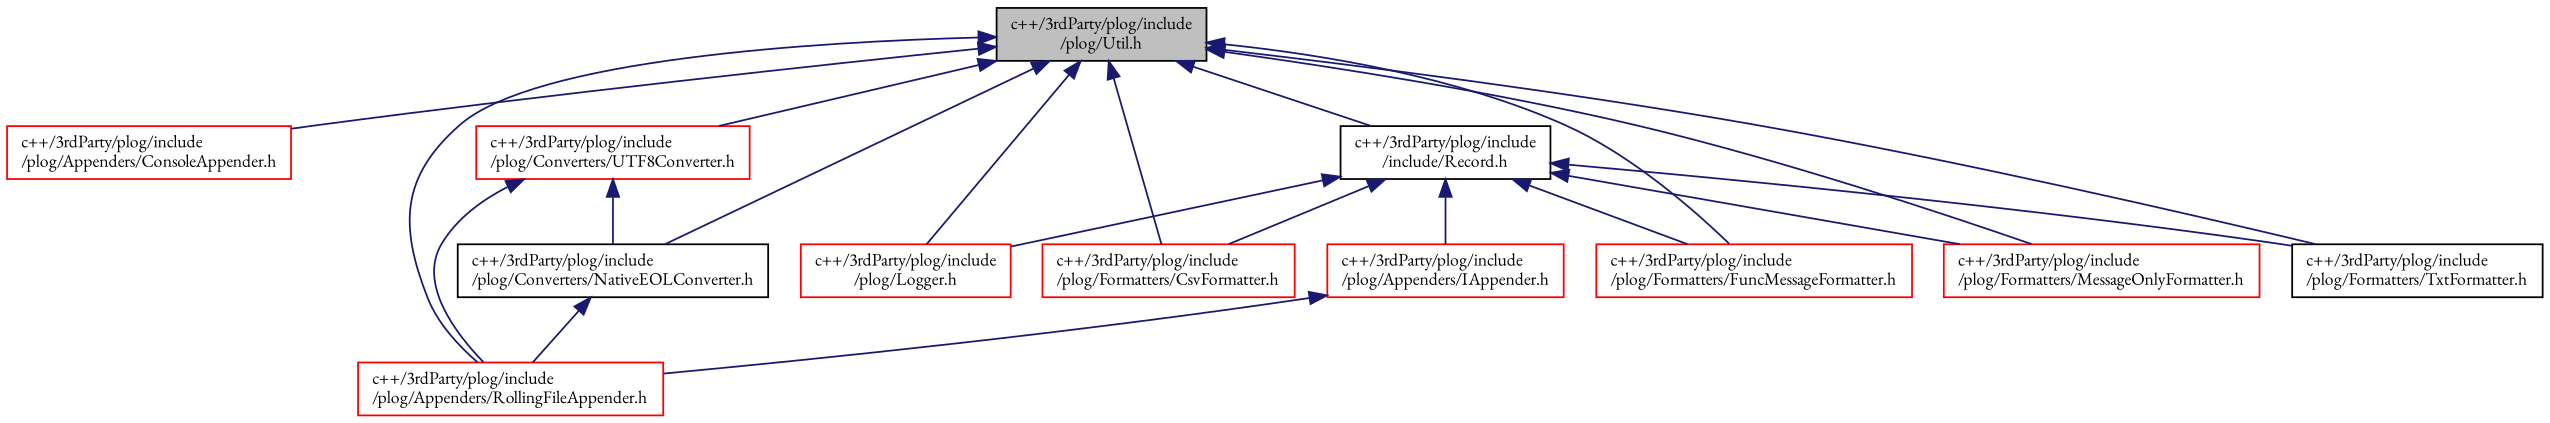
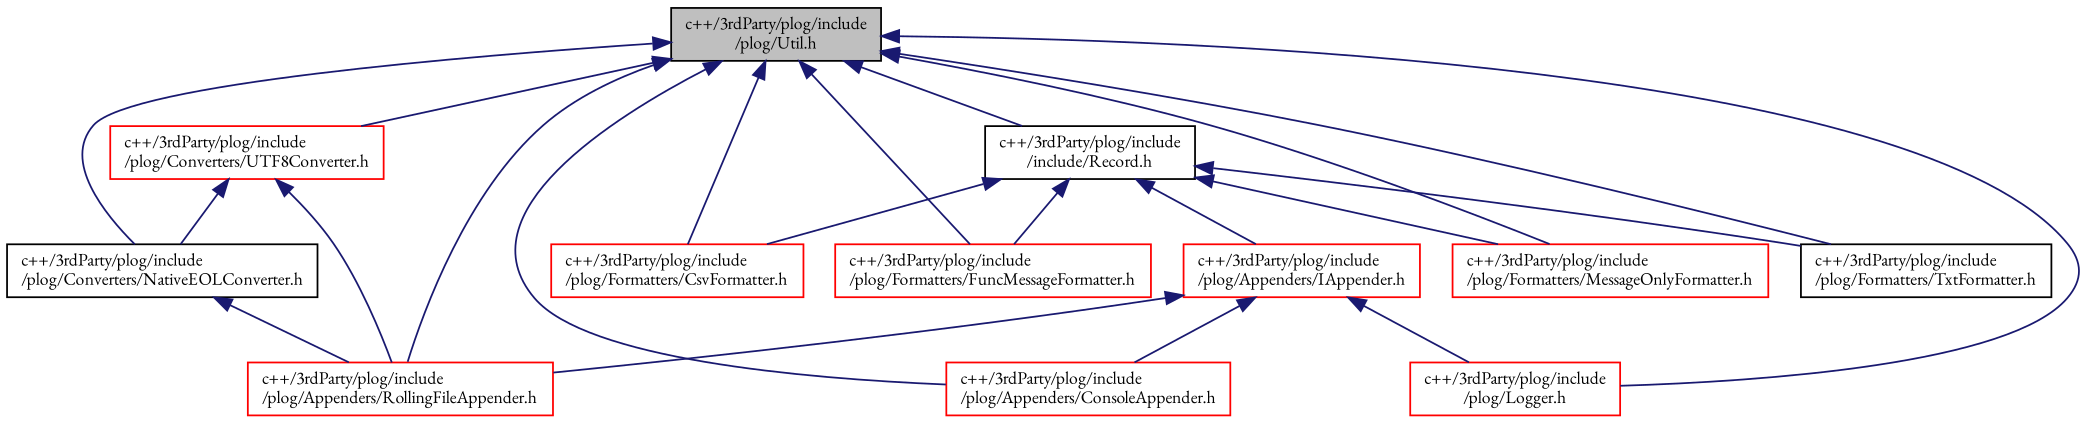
(1167, 213) -> (1416, 334)
none -> (1187, 334)
